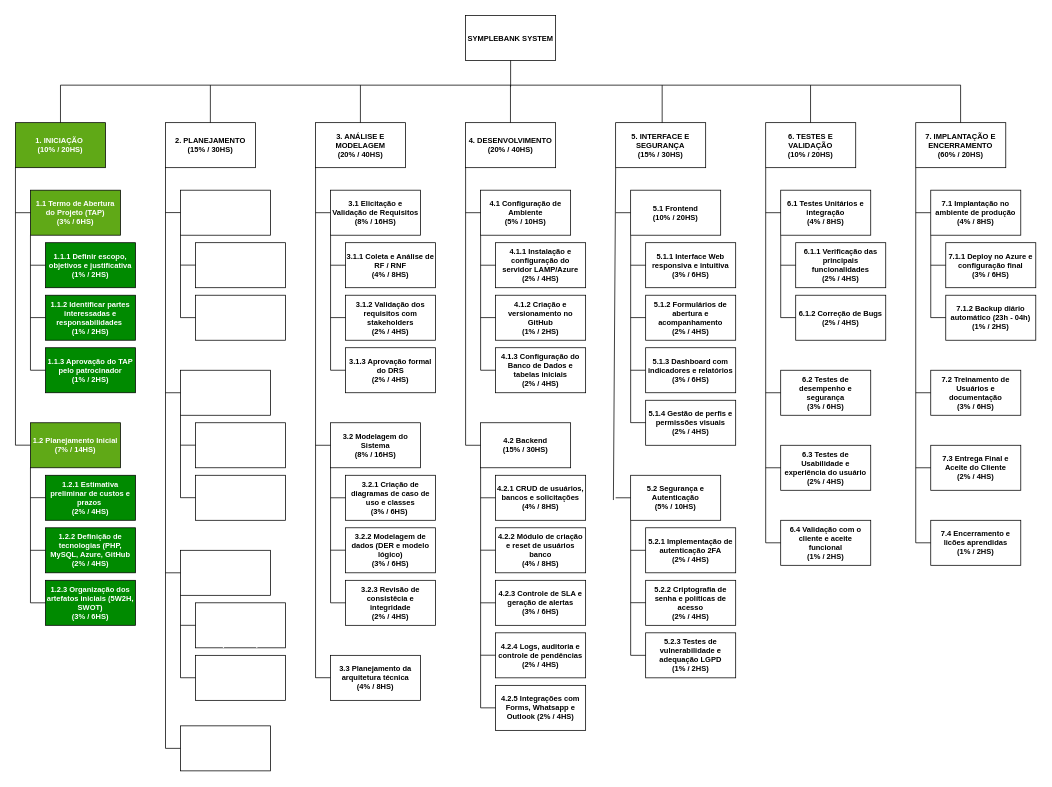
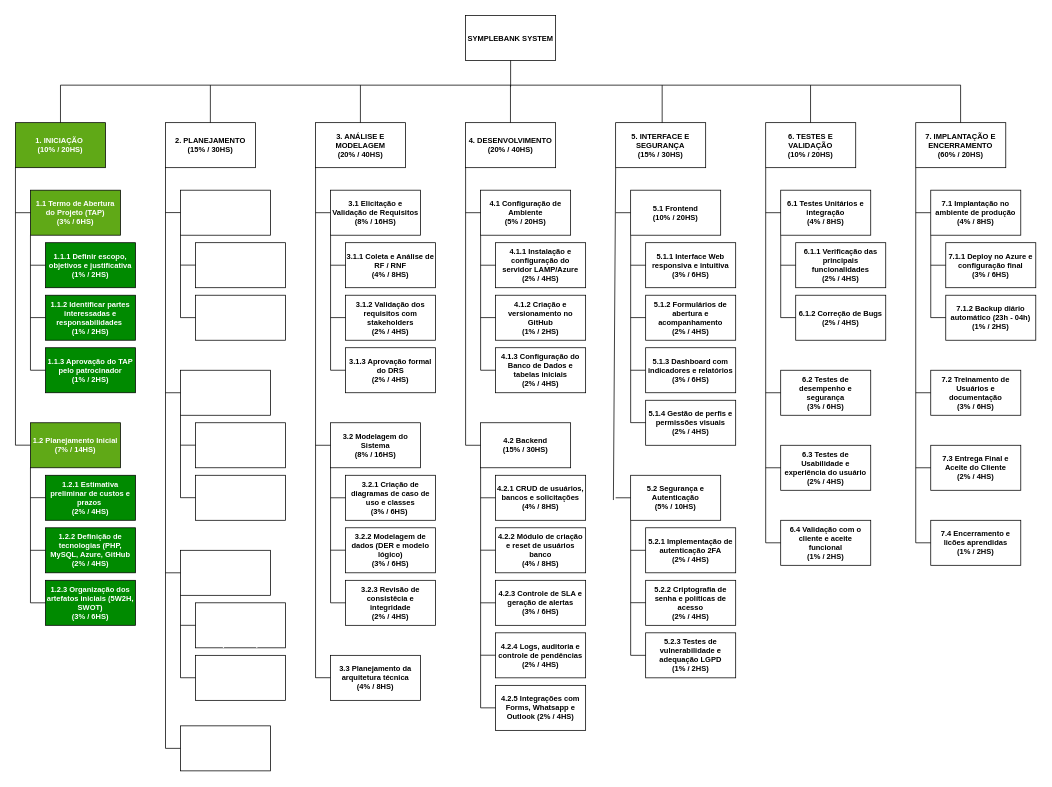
(525, 213) -> (525, 213)
